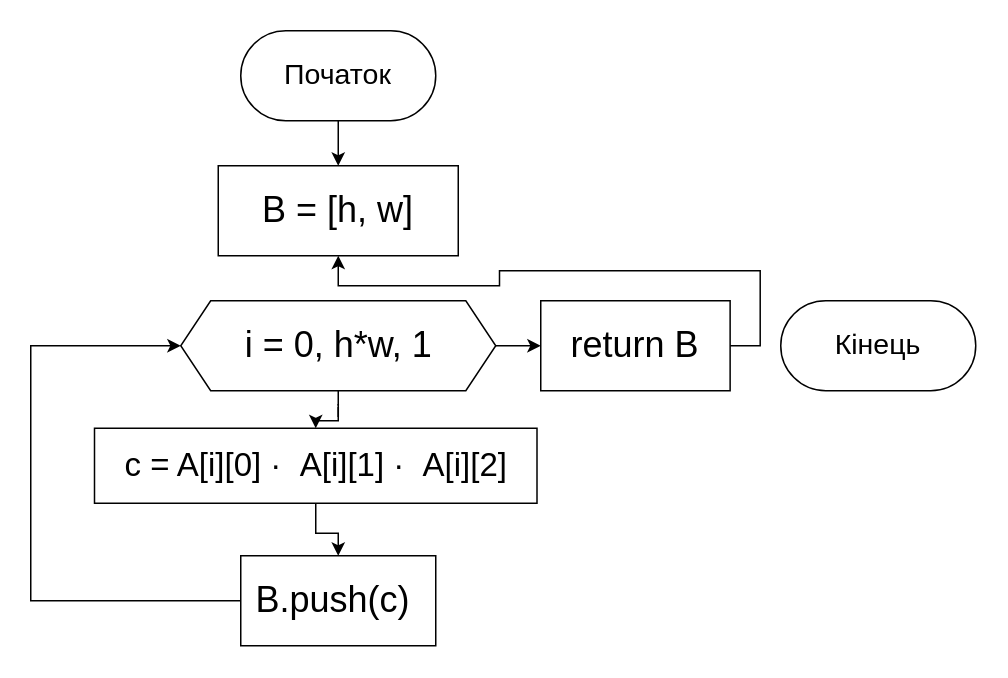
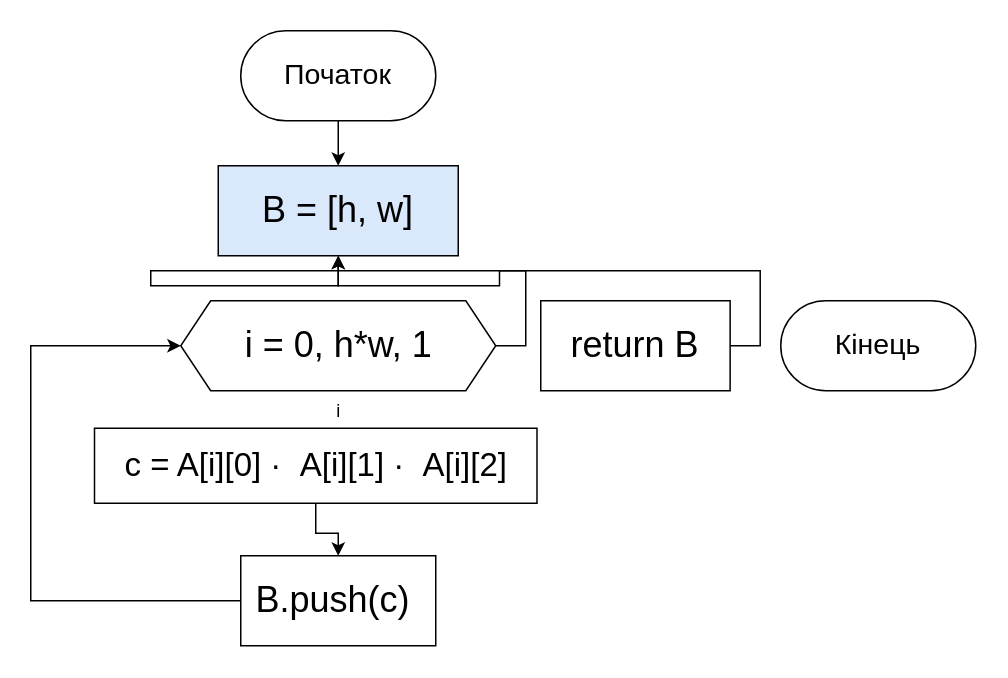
(338, 211) -> (338, 211)
(527, 346) -> (224, 271)
(338, 418) -> none
